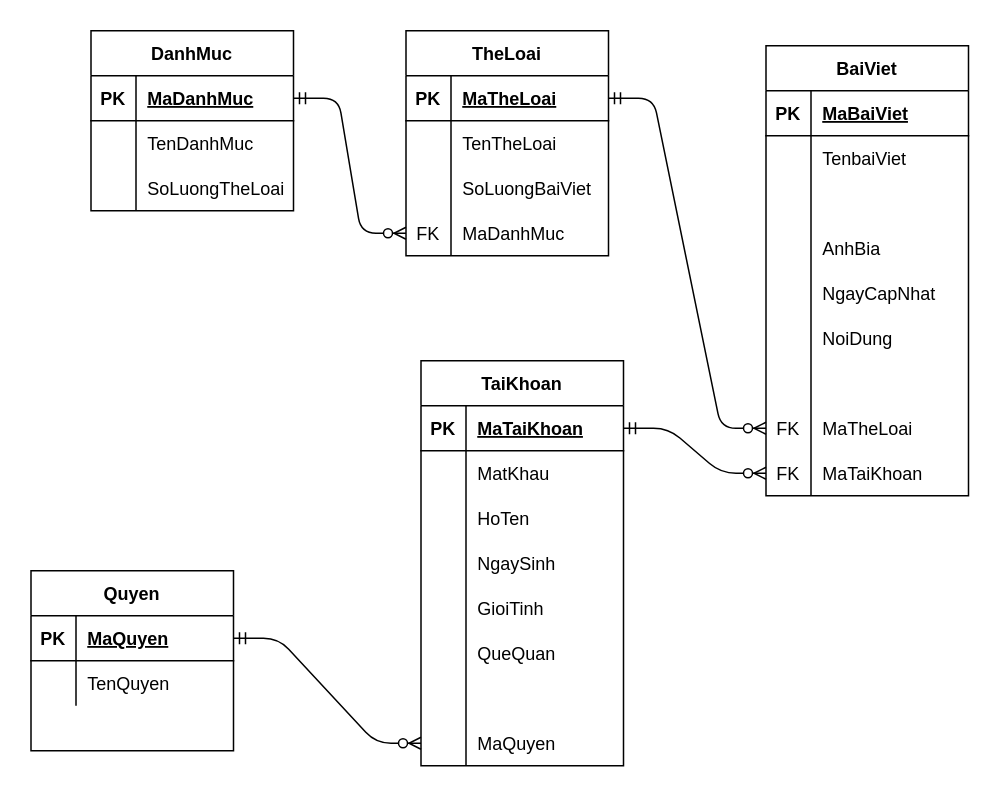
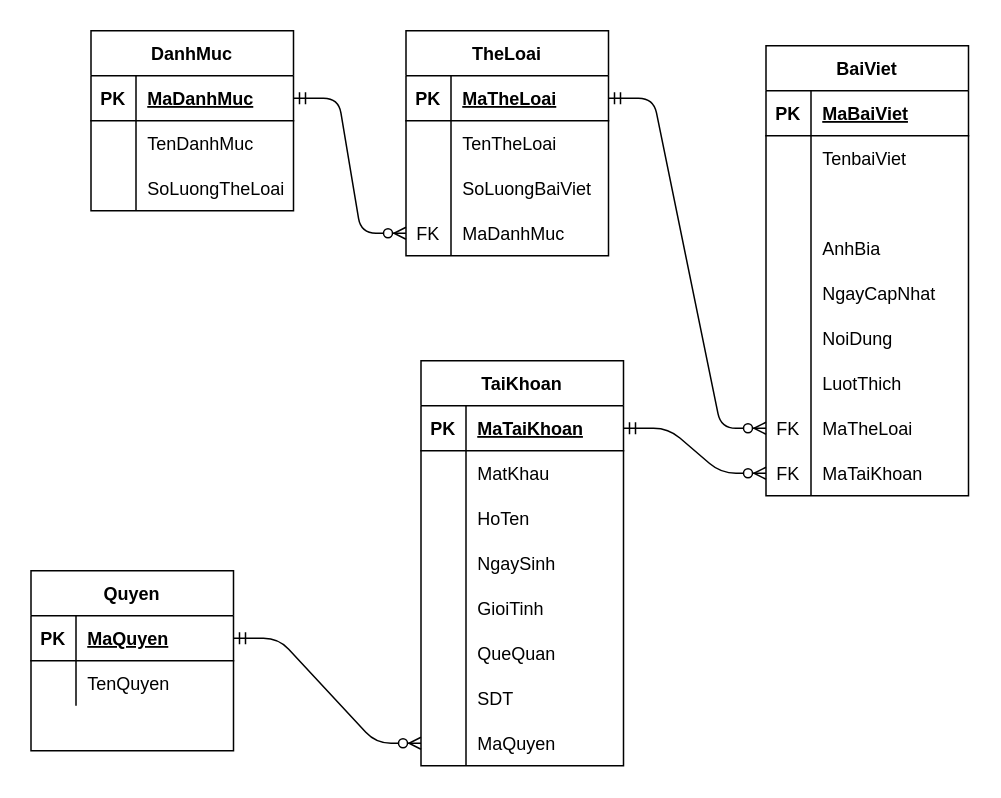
none -> (890, 383)
none -> (545, 698)
